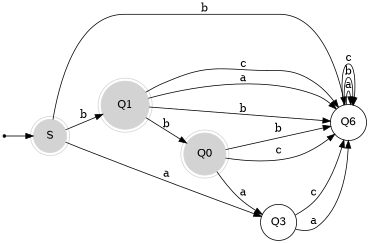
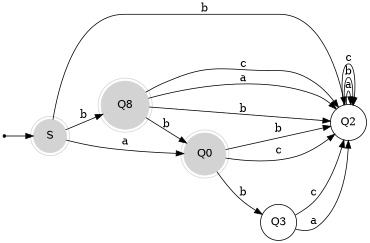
(125, 105) -> (125, 105)
(348, 122) -> (348, 122)
(160, 179) -> (121, 150)
(243, 193) -> (243, 193)
